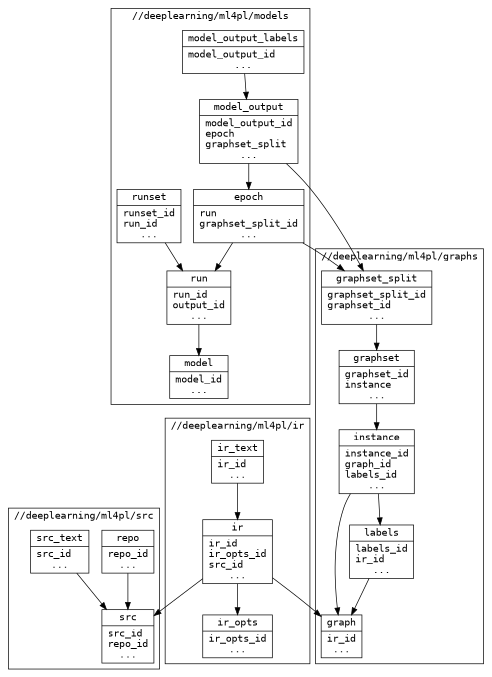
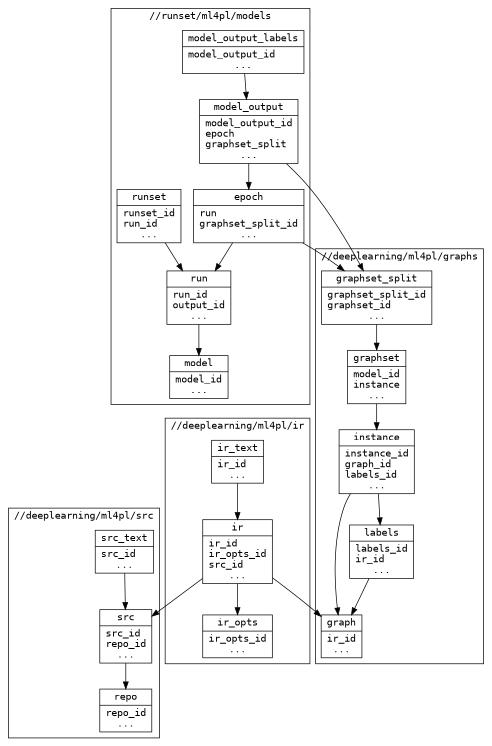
(210, 17) -> (210, 17)
(377, 374) -> (377, 374)
(128, 588) -> (126, 673)
